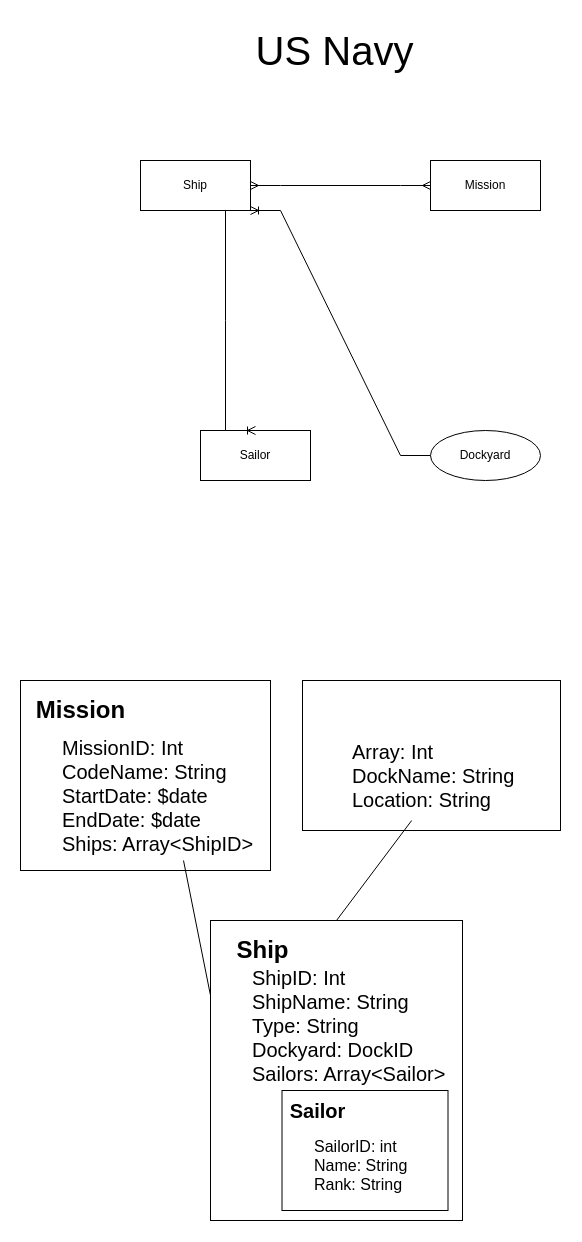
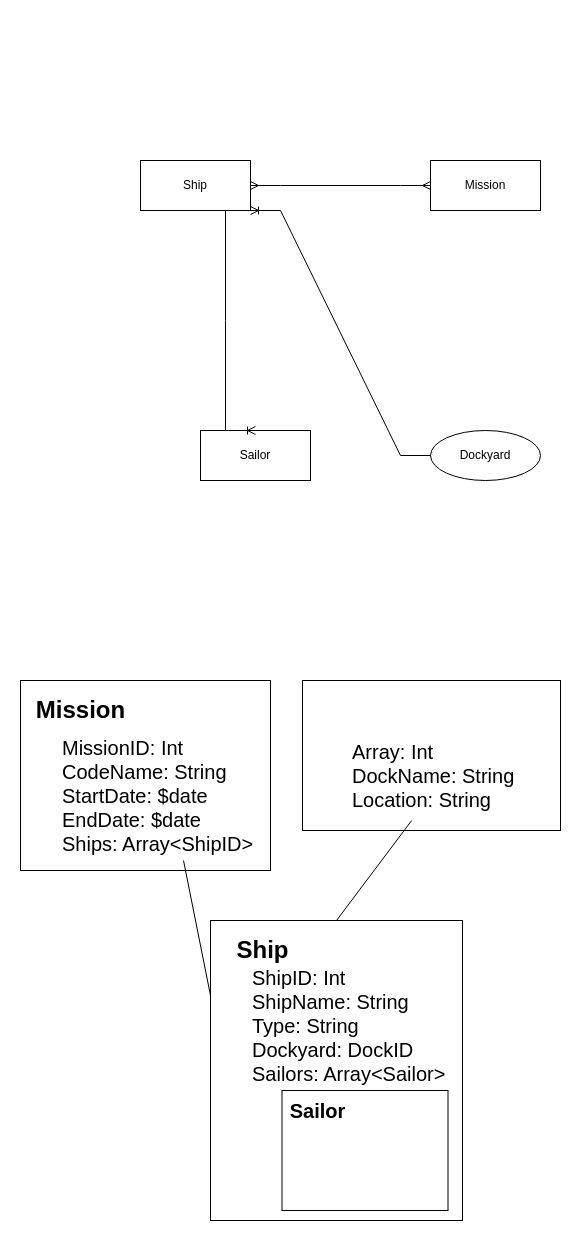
(335, 51) -> none
(372, 1166) -> none
